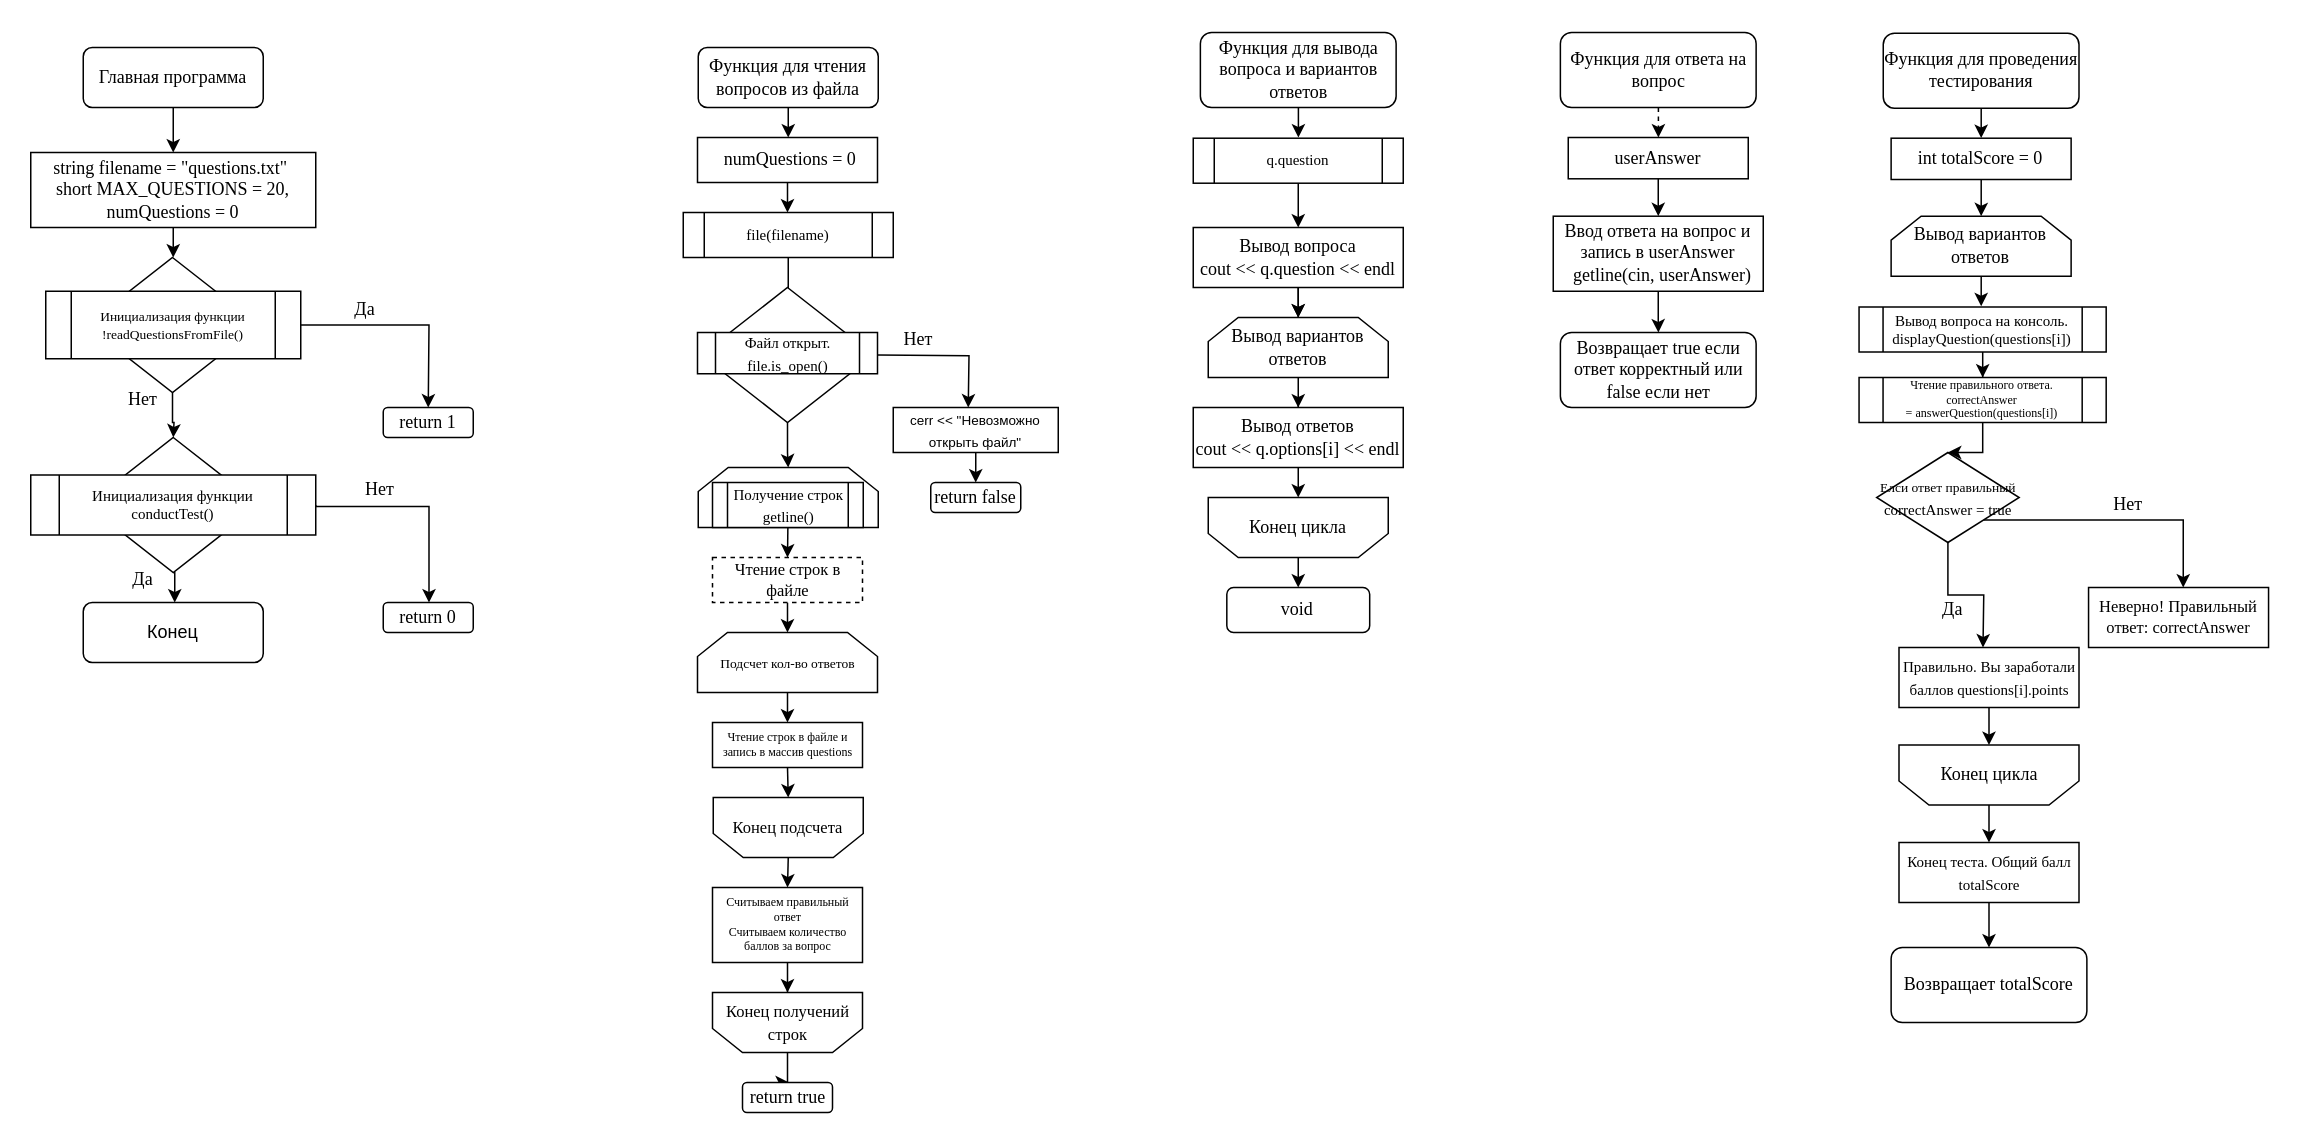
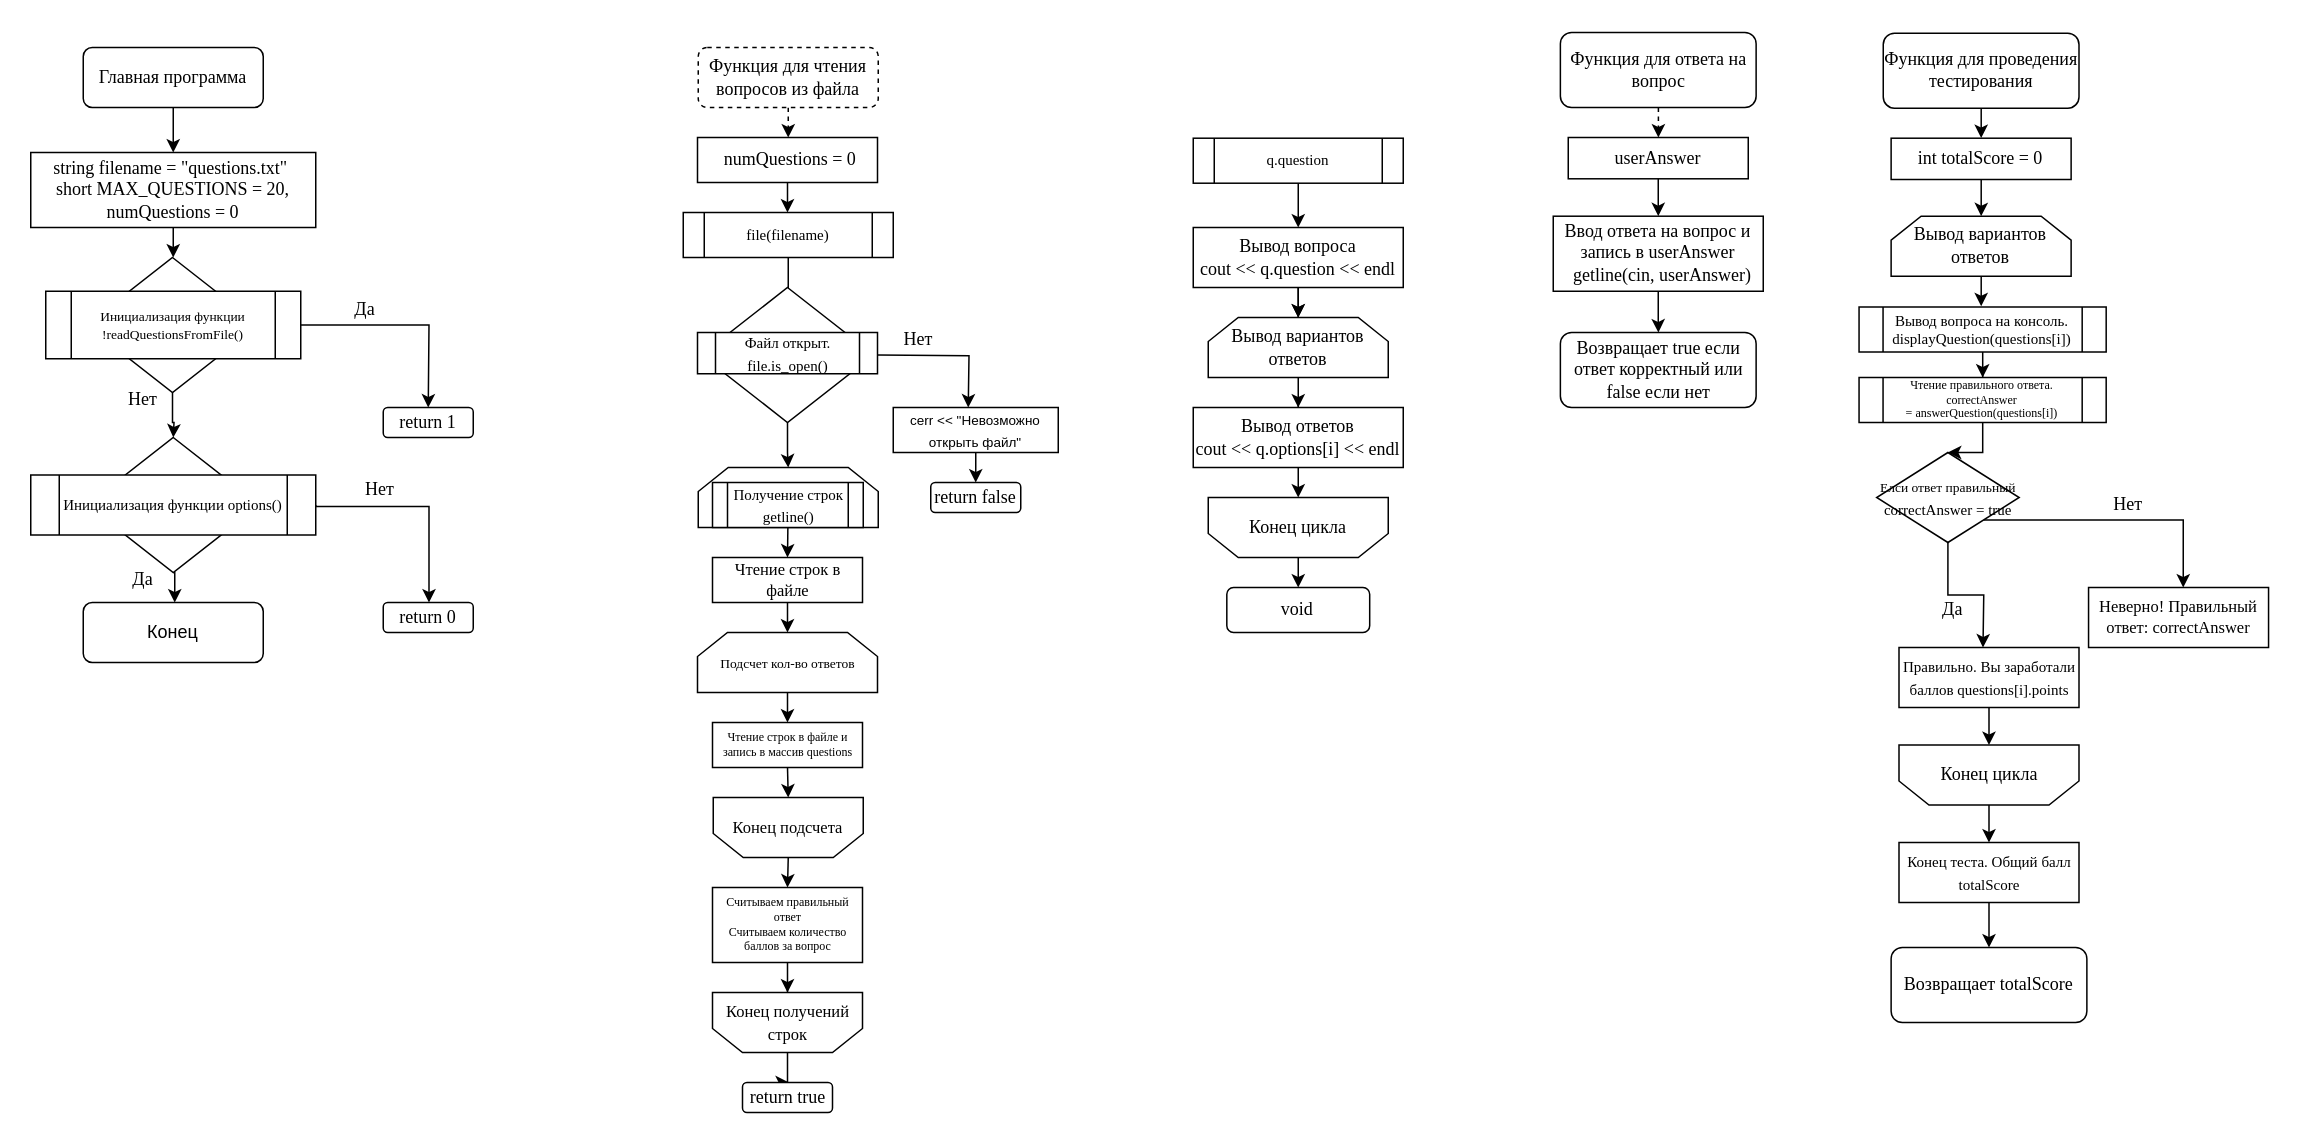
(1298, 70) -> none
(788, 77) -> (788, 77)
(788, 116) -> (788, 116)
(1298, 117) -> none
(173, 505) -> (173, 505)
(788, 580) -> (788, 580)
